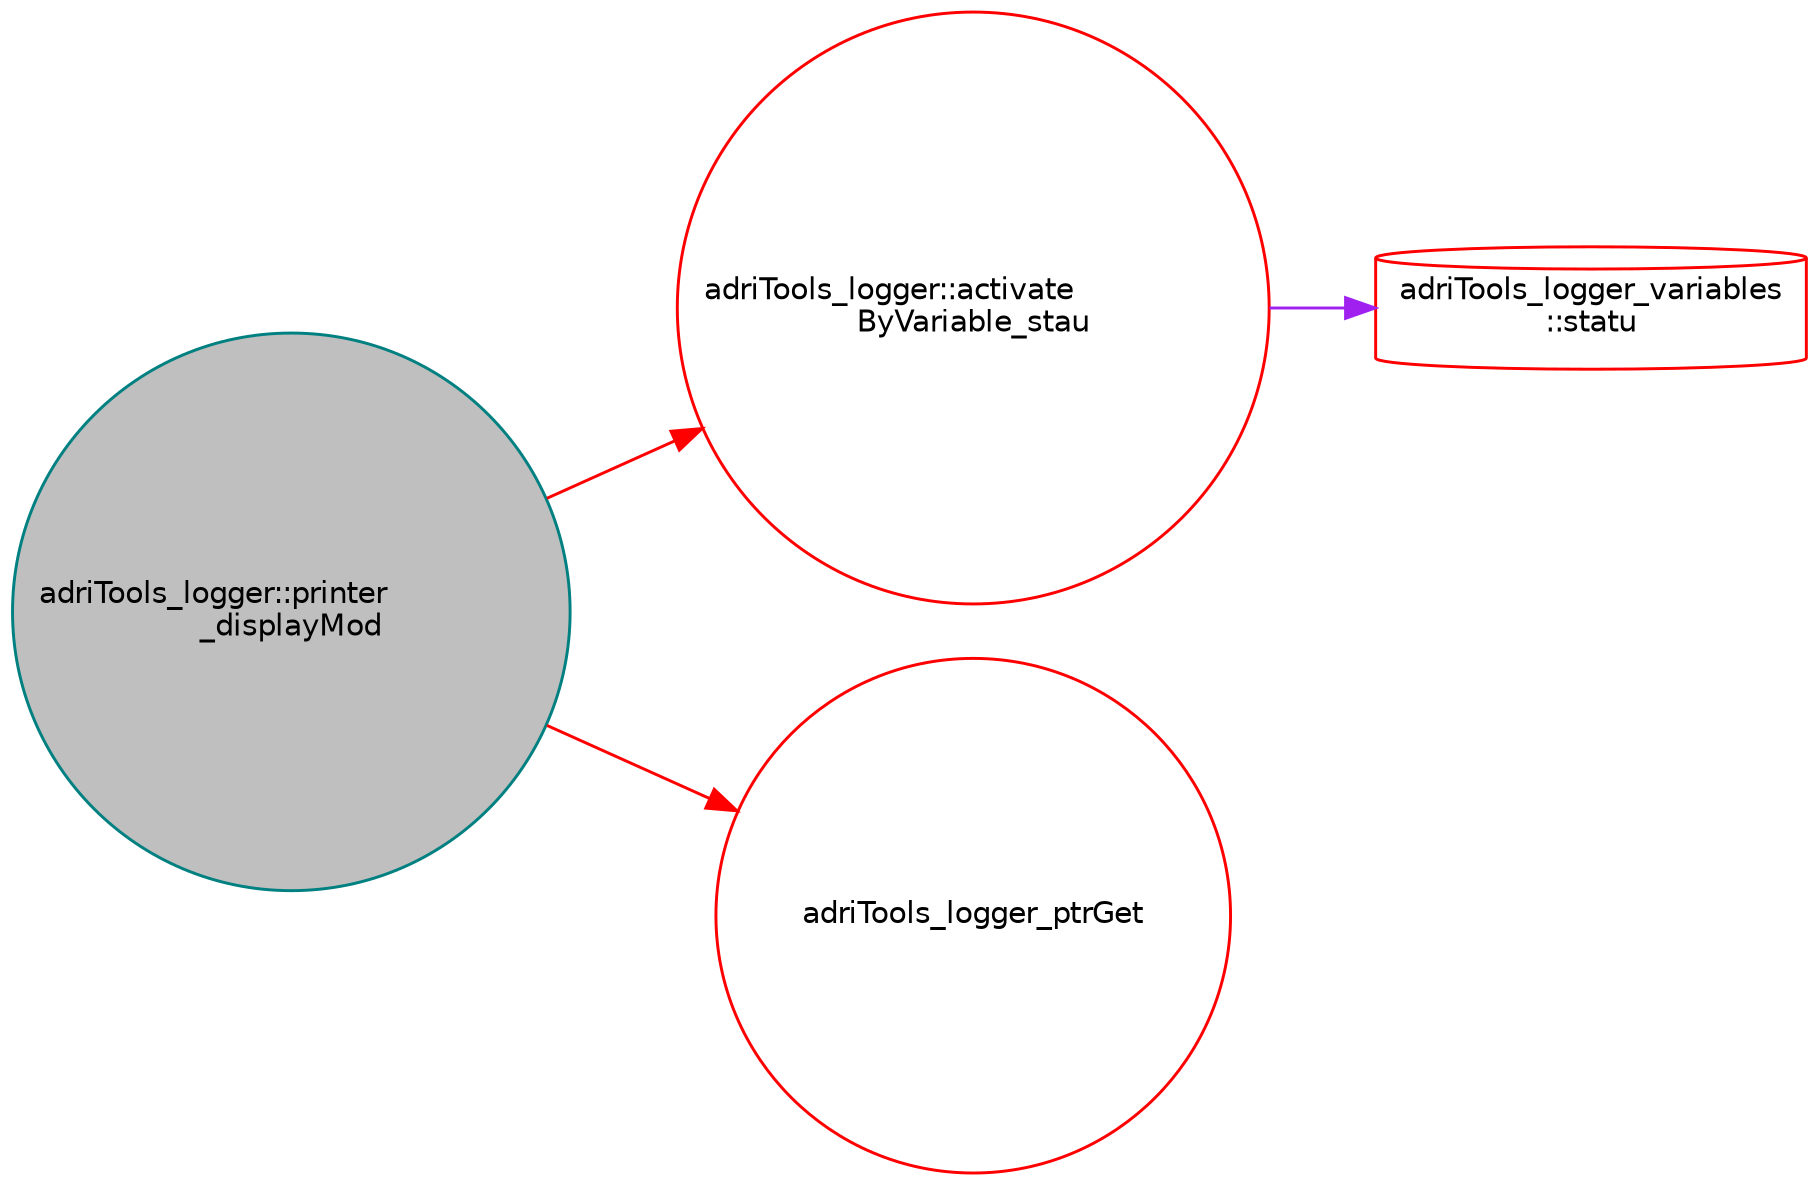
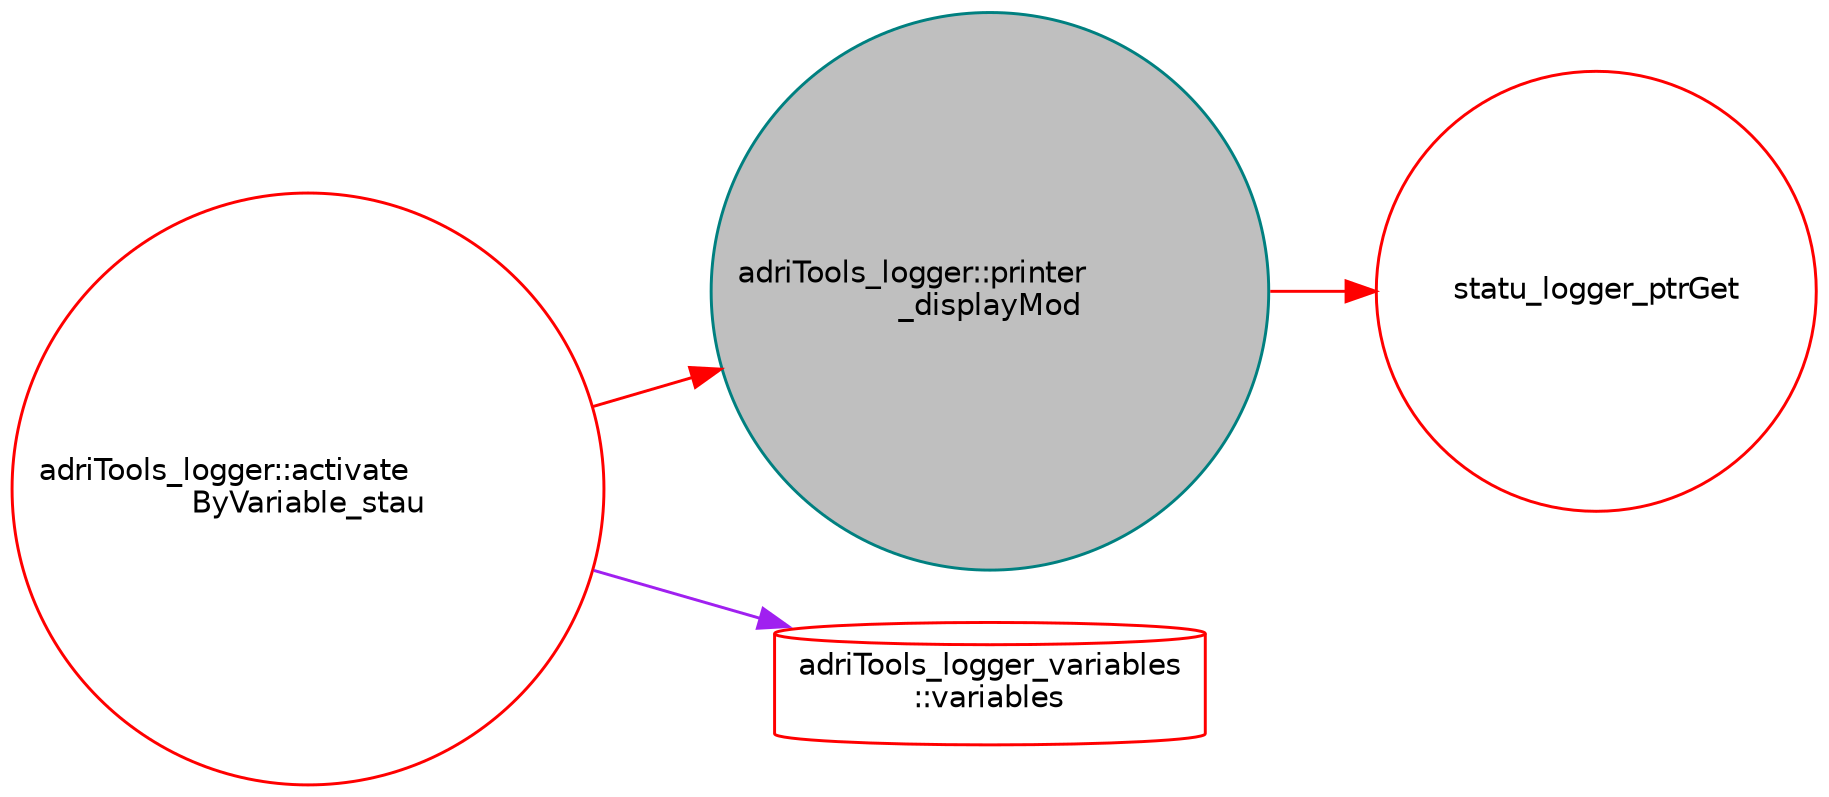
(1591, 308) -> (990, 684)
(611, 470) -> (642, 392)
(973, 916) -> (1596, 291)
